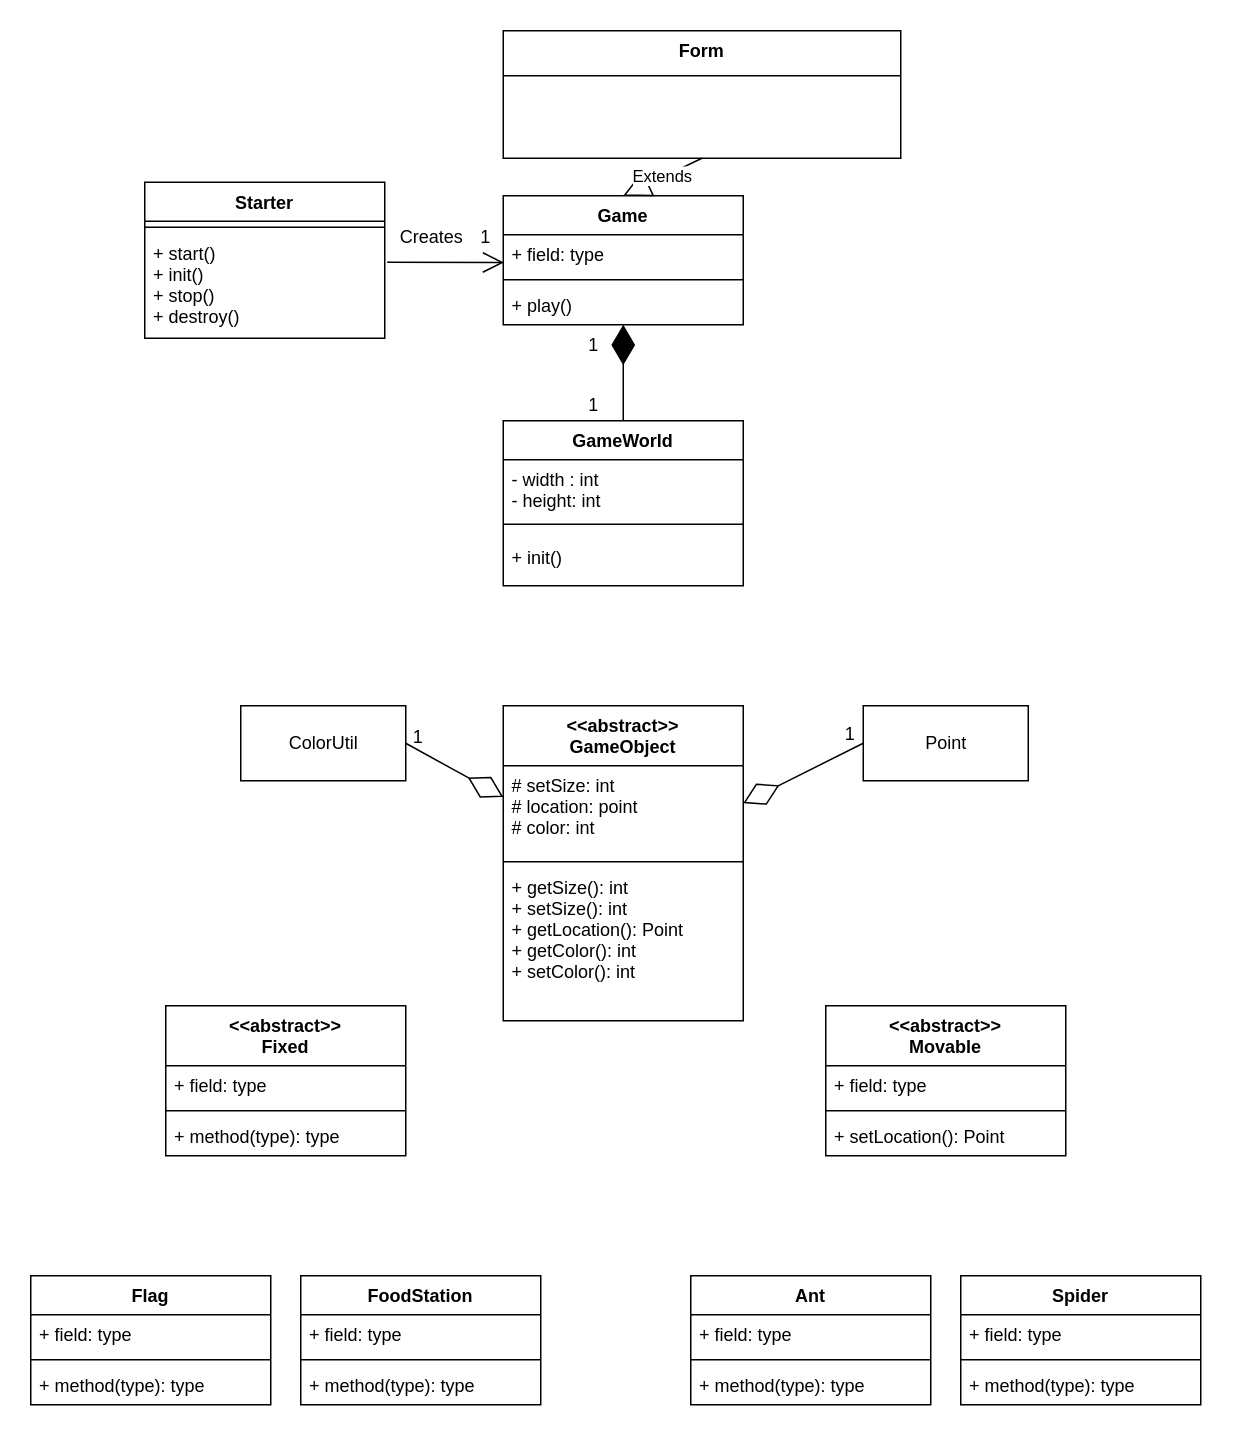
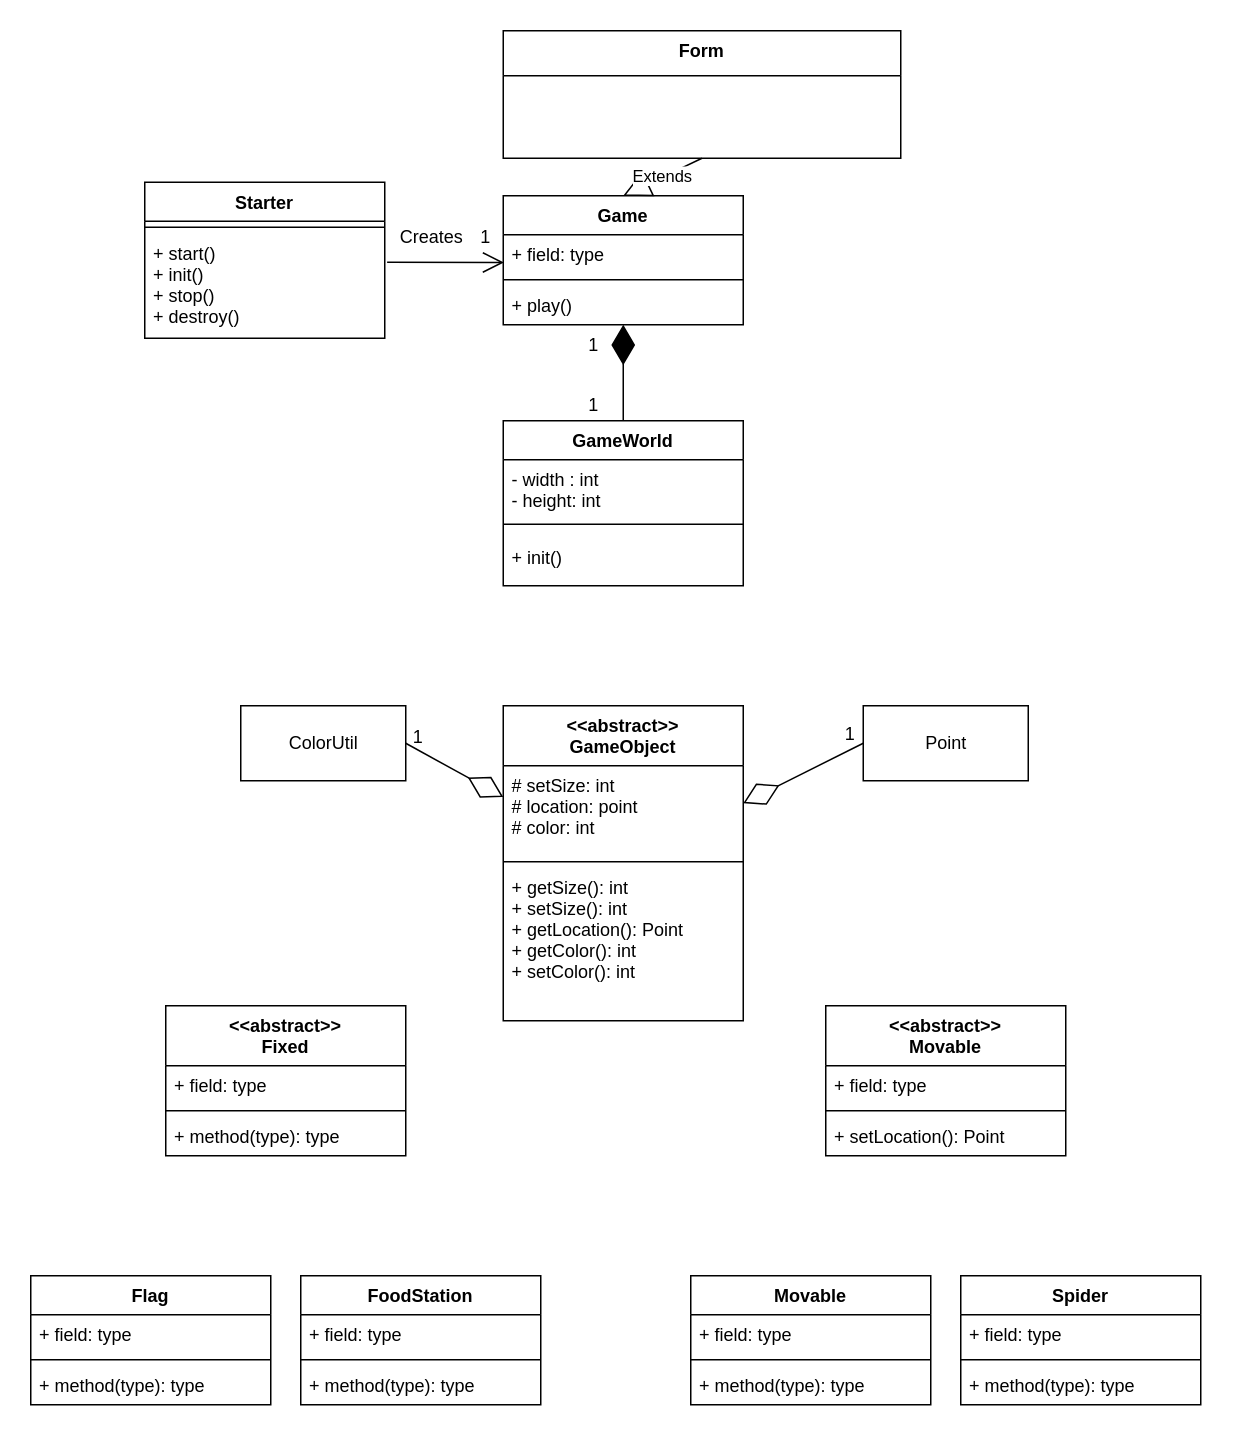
(810, 1296) -> (810, 1296)
